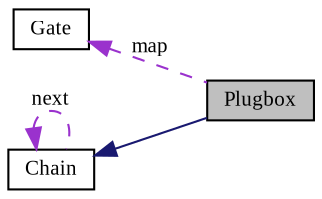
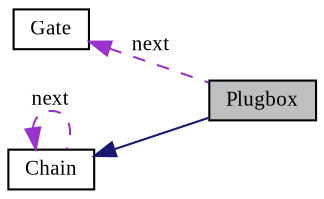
(151, 47) -> (152, 45)
